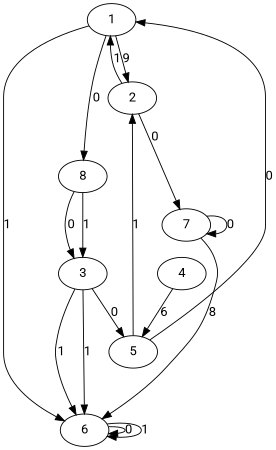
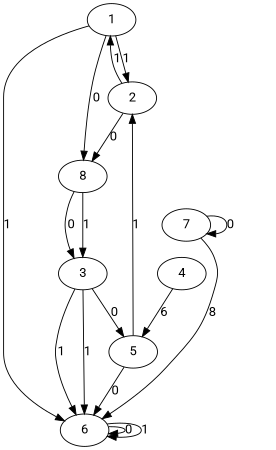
(126, 59) -> (126, 59)
(158, 157) -> (110, 133)
(266, 167) -> (111, 387)
